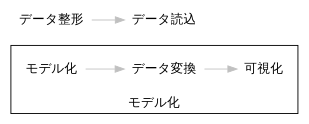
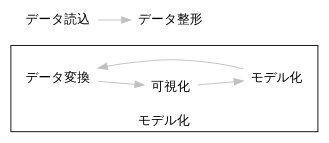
(104, 20) -> (110, 20)
none -> (216, 83)
